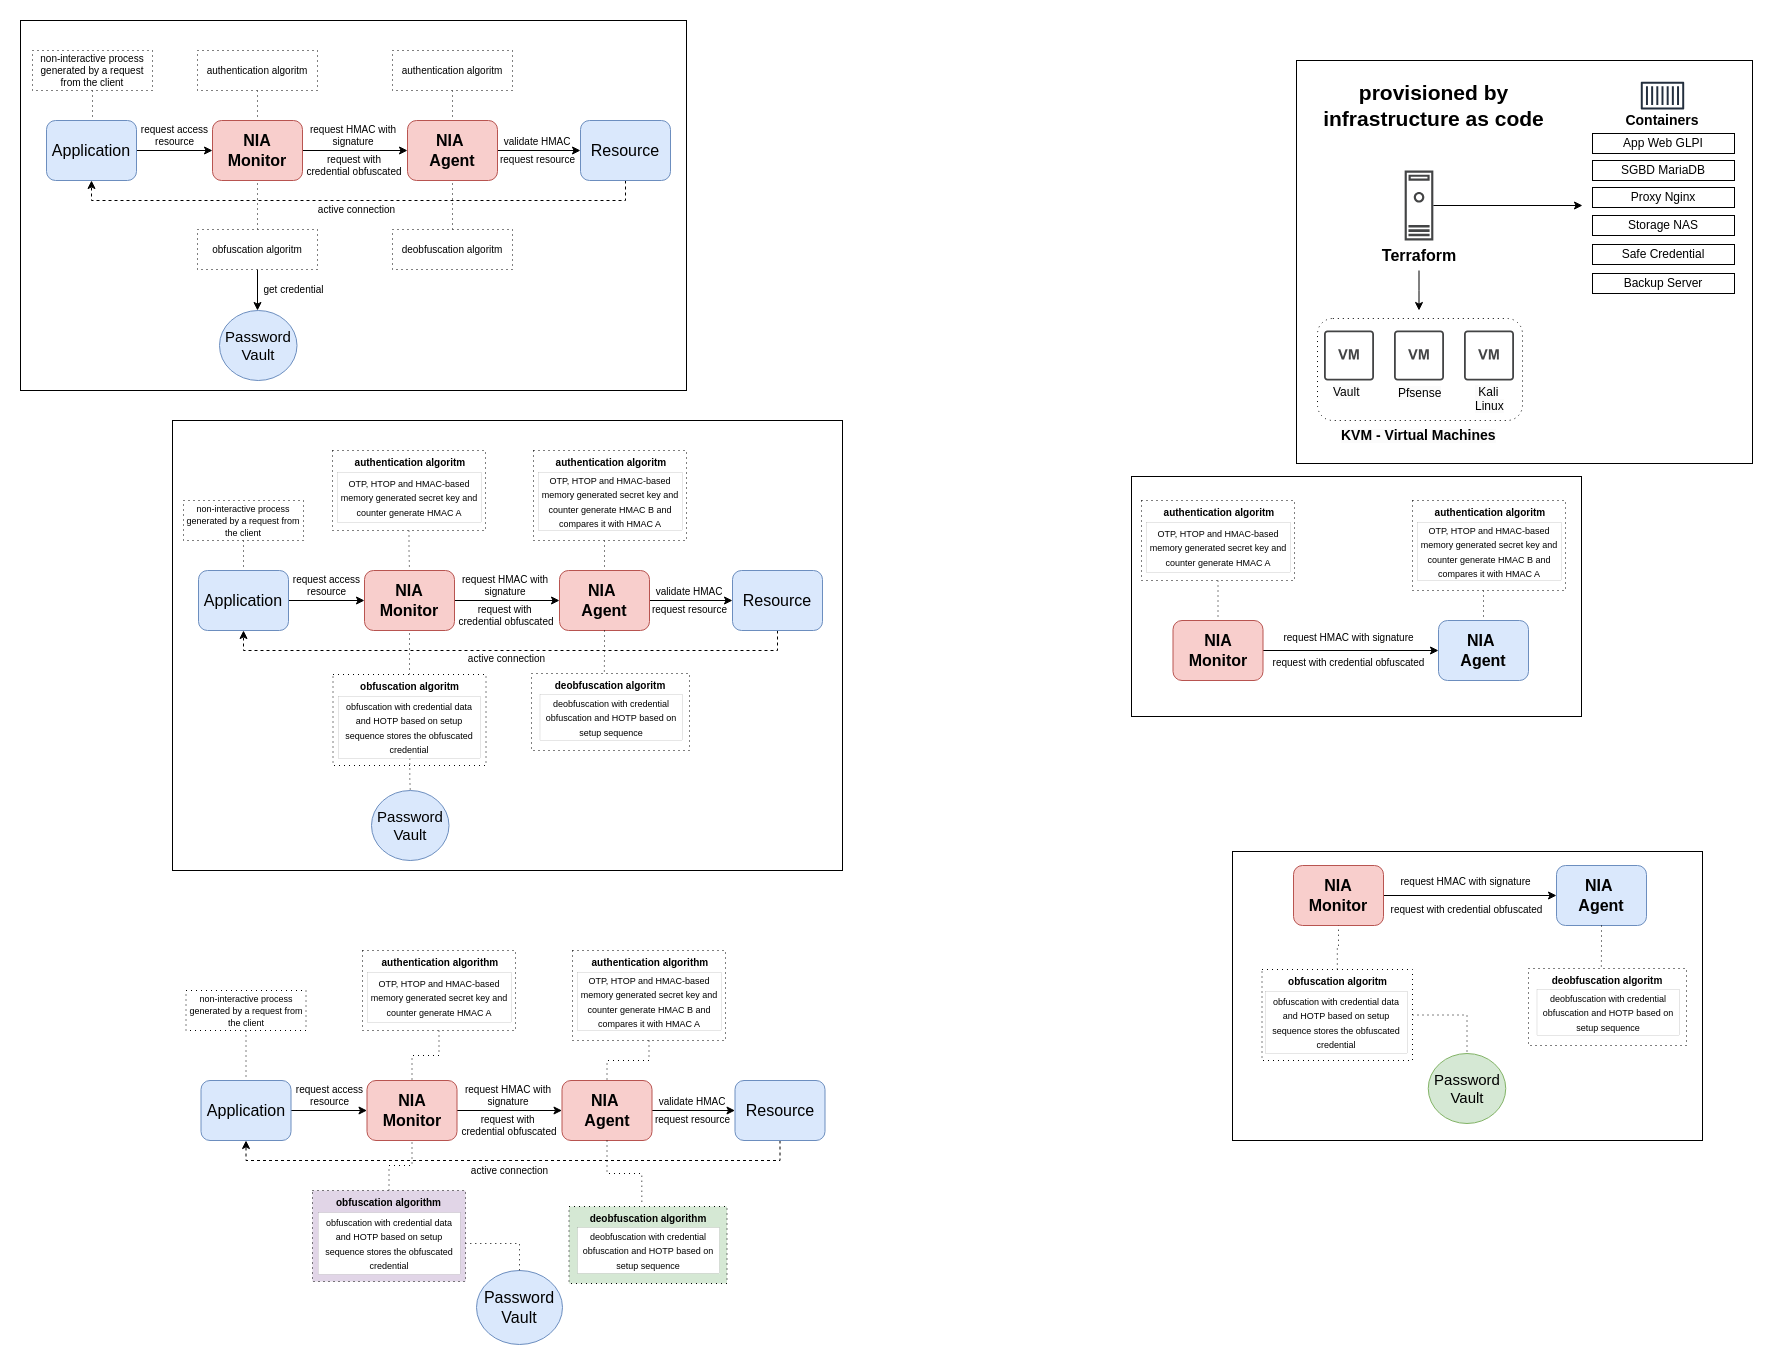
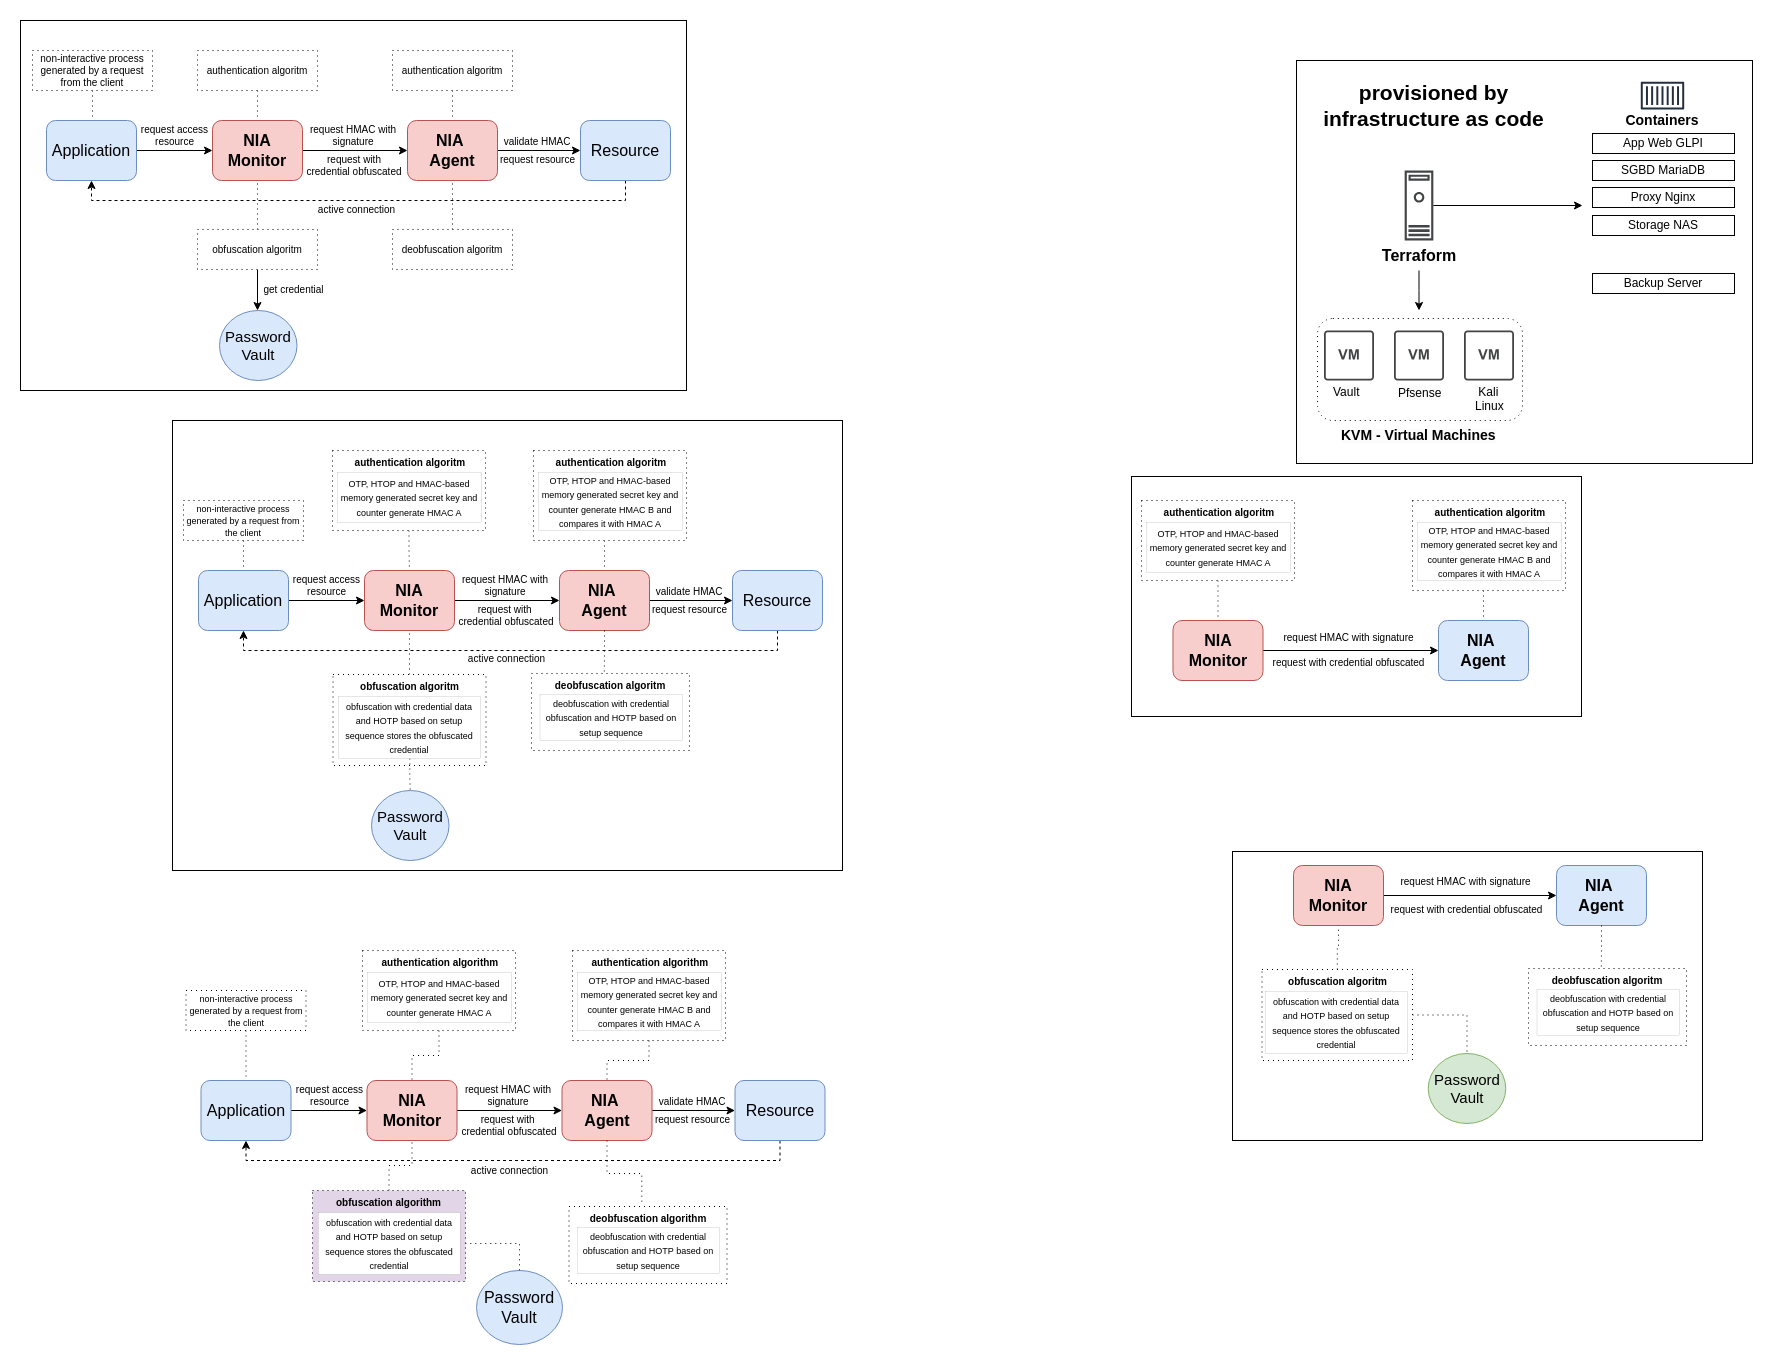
(1664, 255) -> none
(649, 1220) -> (649, 1220)
